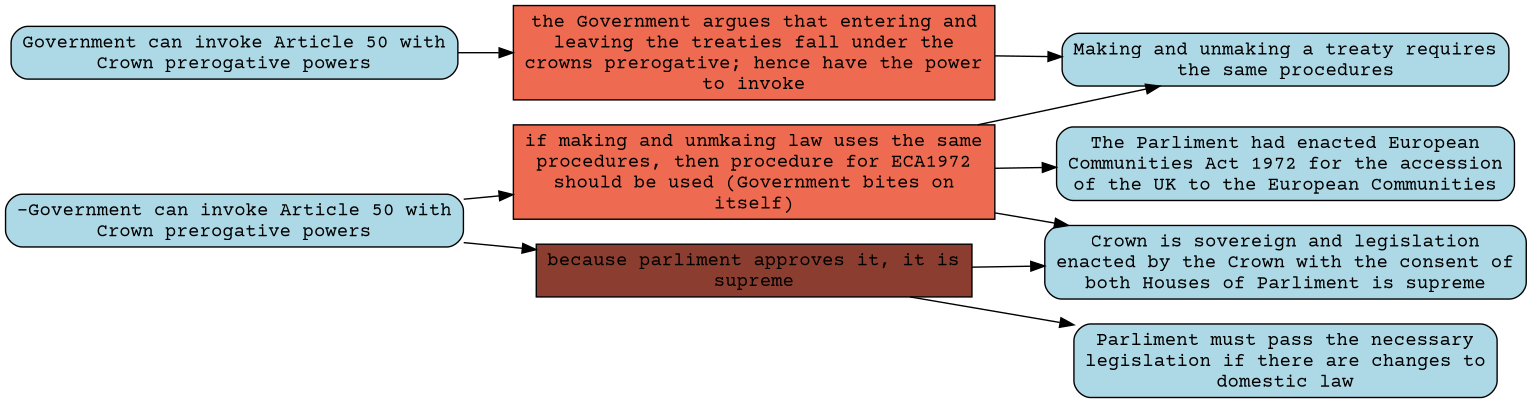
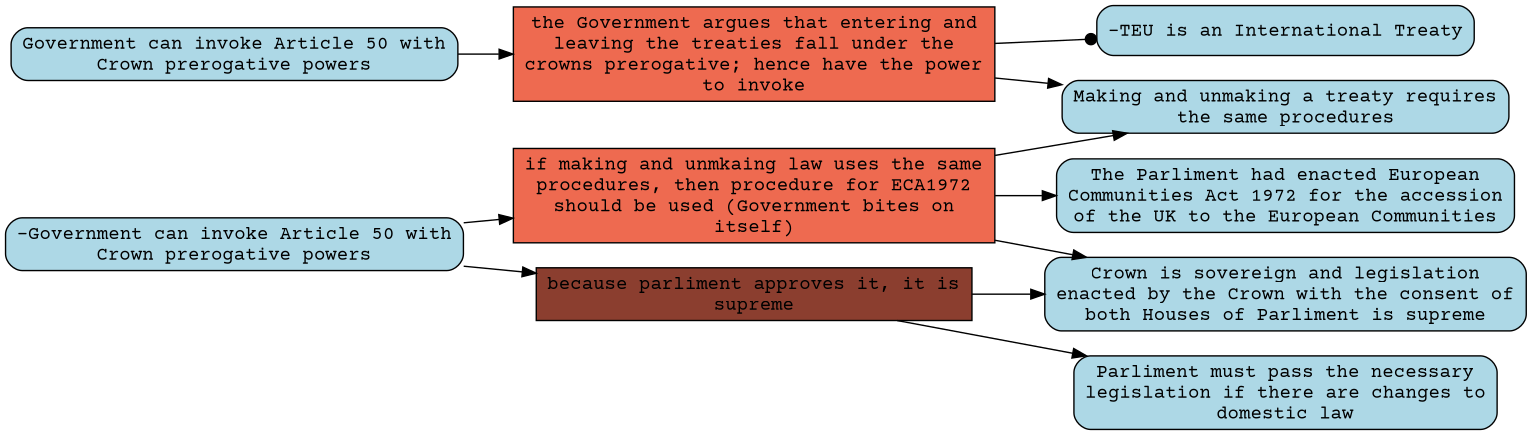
none -> (1286, 31)
